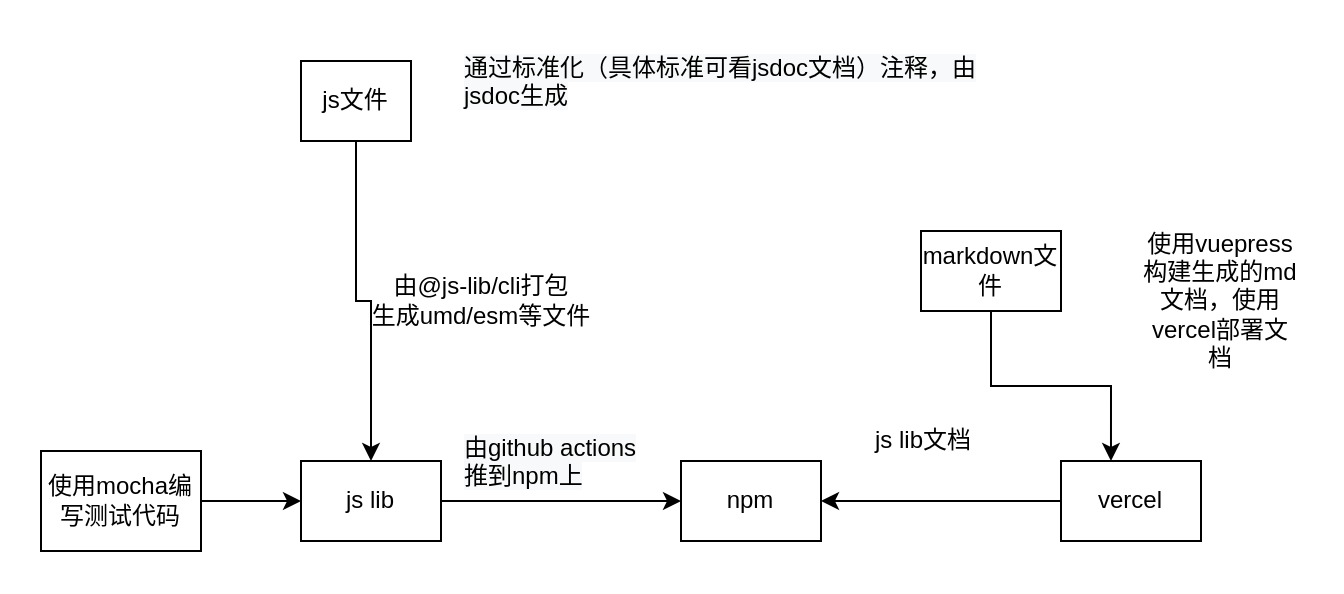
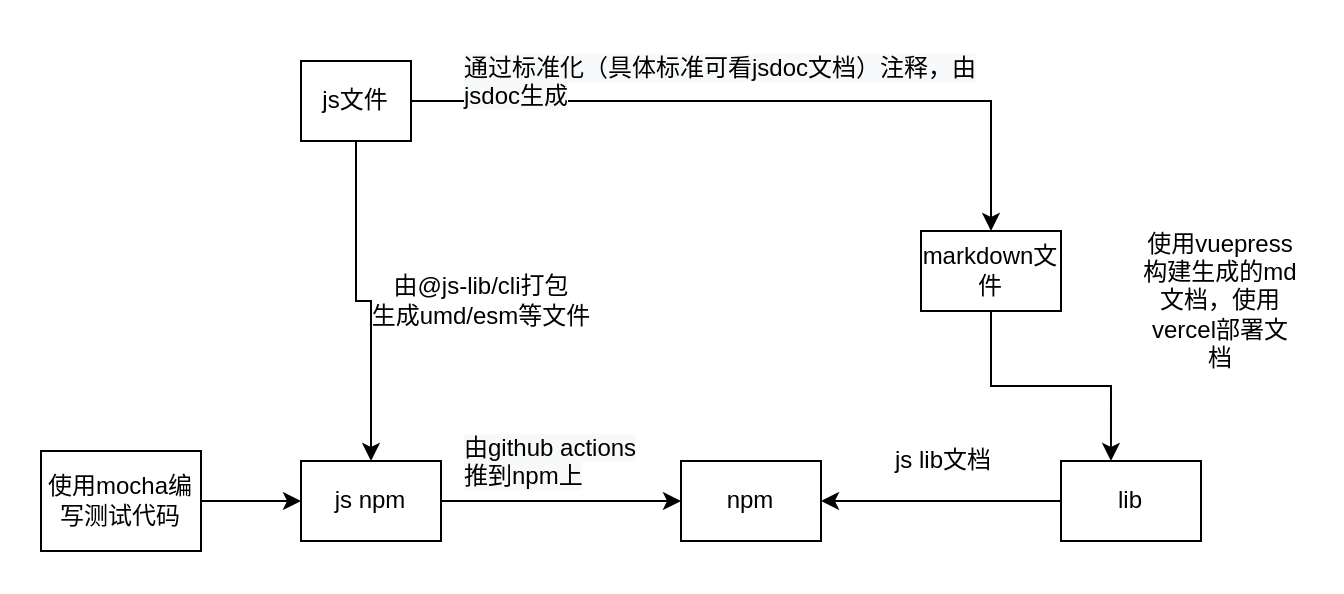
none -> (837, 101)
(923, 441) -> (943, 461)
(371, 501) -> (371, 501)
(1131, 501) -> (1131, 501)
